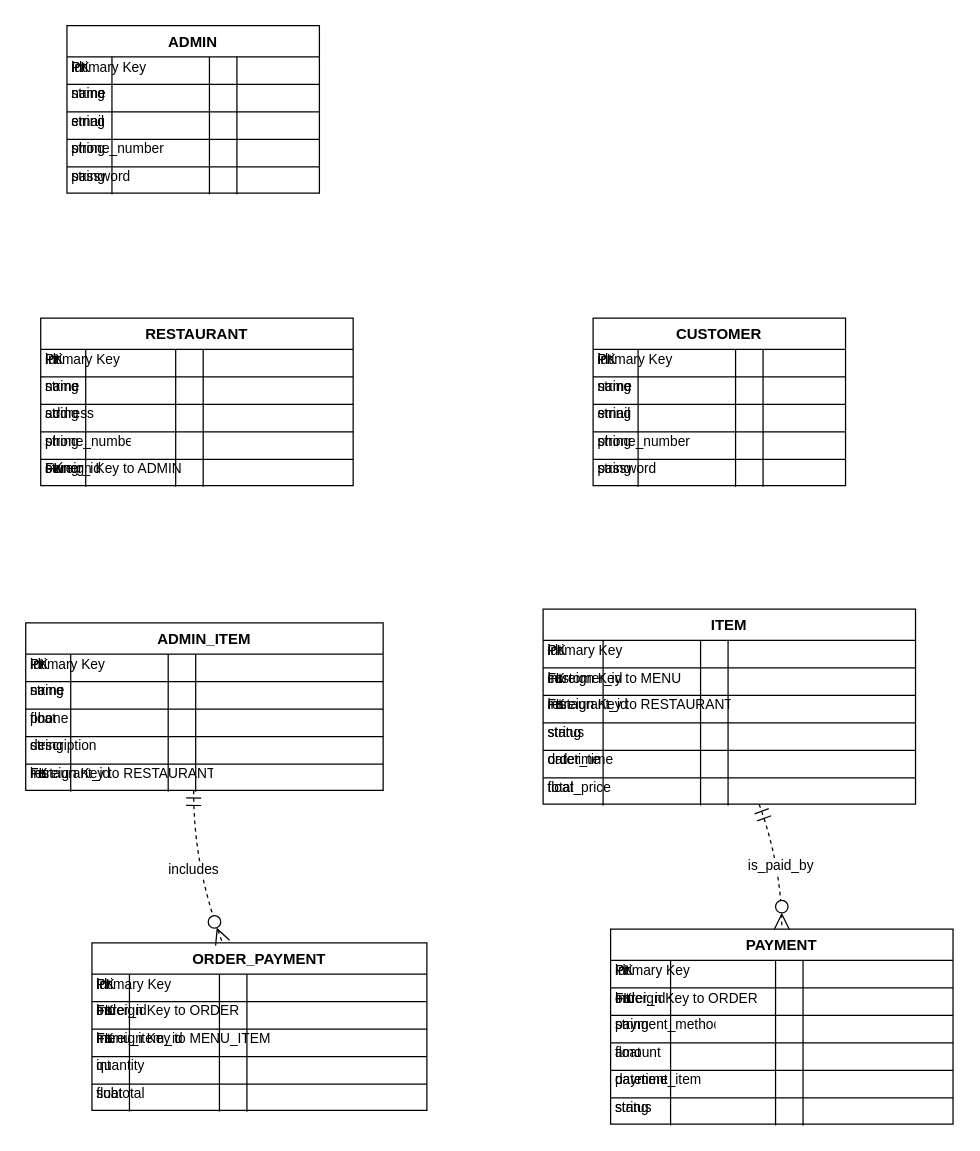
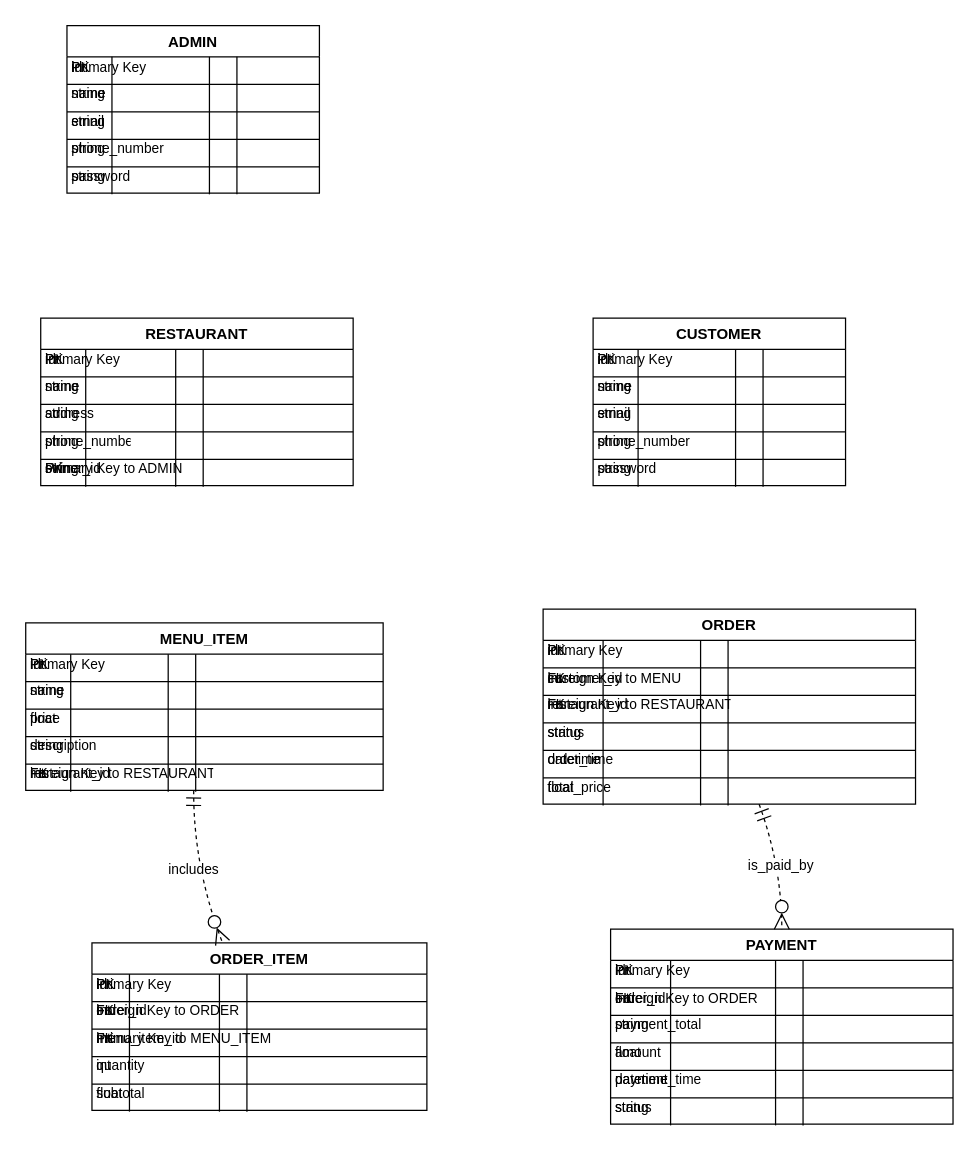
(115, 469) -> (115, 469)
(729, 626) -> (729, 626)
(204, 639) -> (204, 639)
(49, 719) -> (47, 719)
(259, 959) -> (259, 959)
(669, 1025) -> (663, 1025)
(182, 1039) -> (182, 1039)
(659, 1080) -> (659, 1080)
